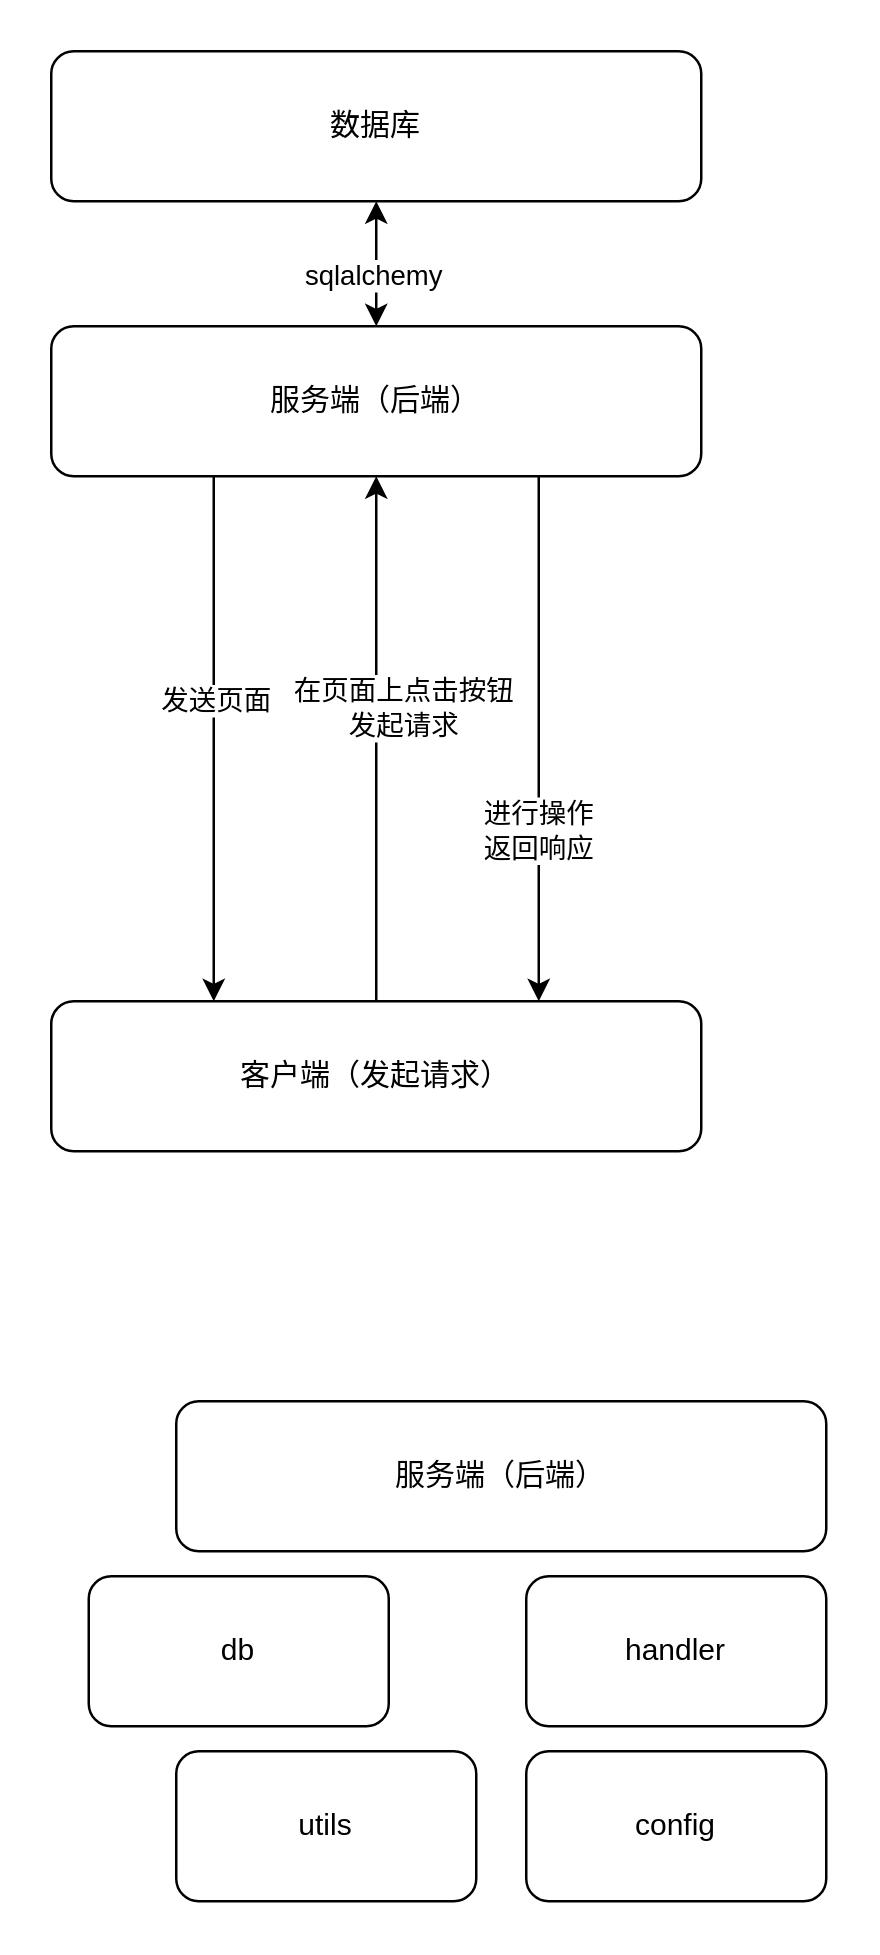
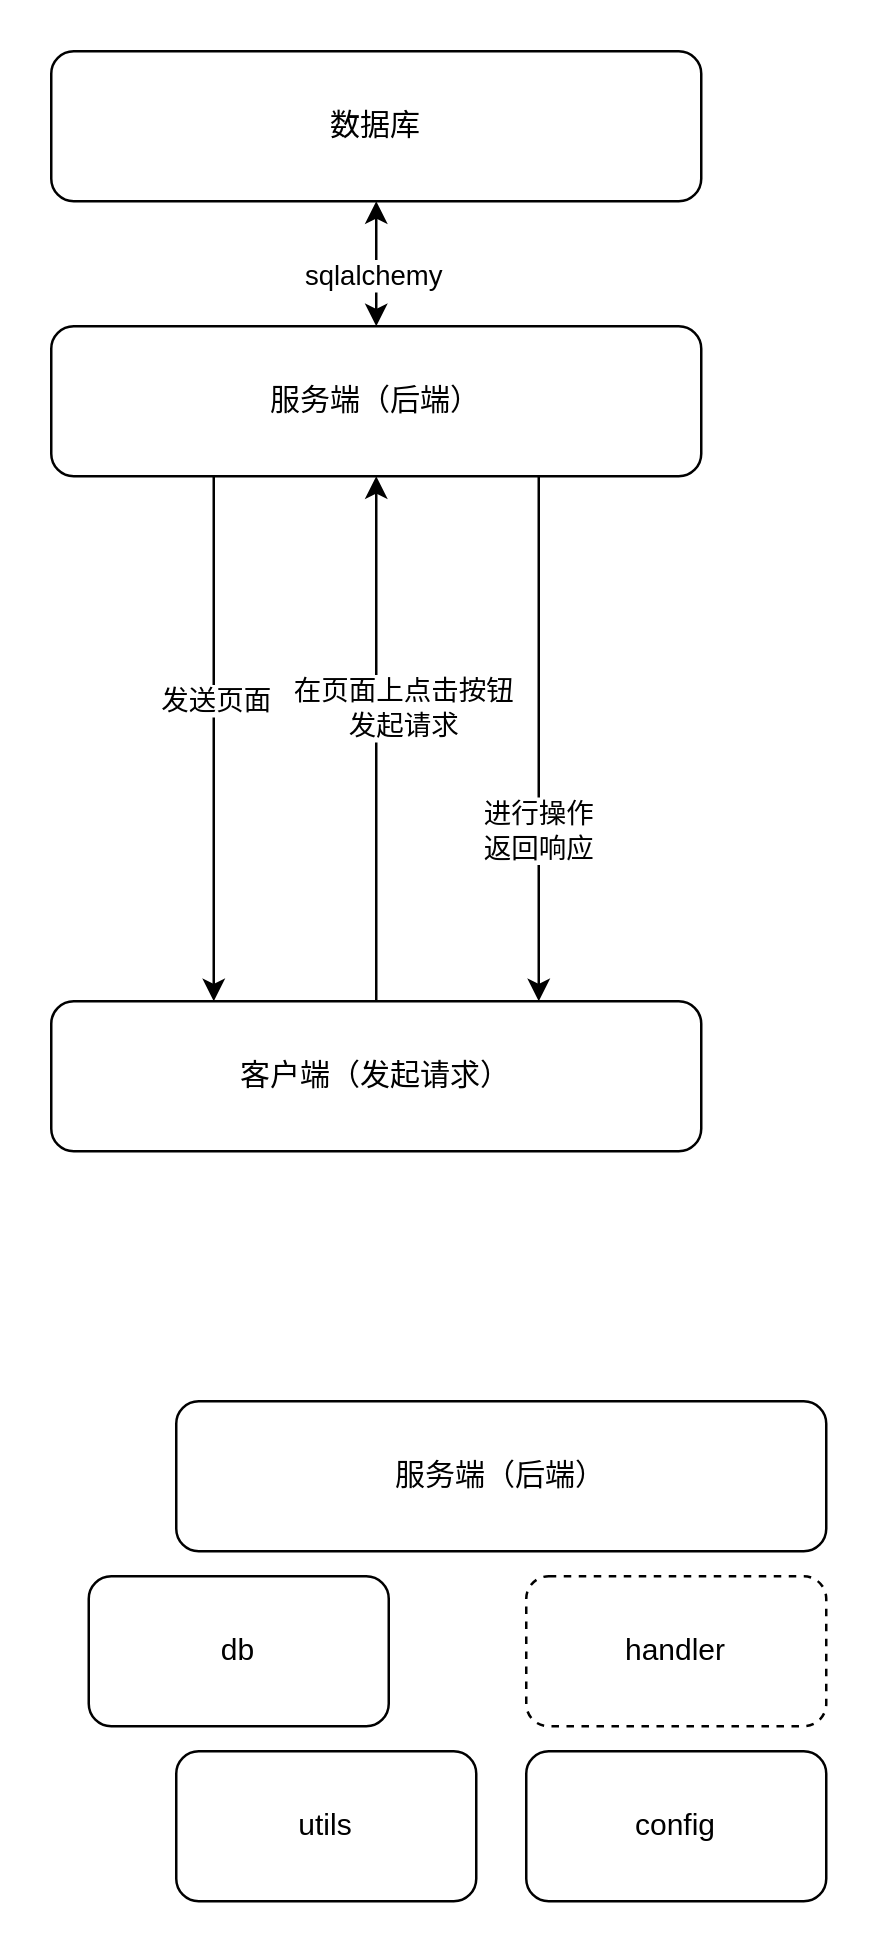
(676, 1651) -> (676, 1651)
